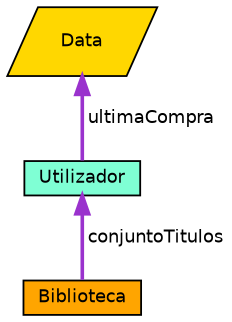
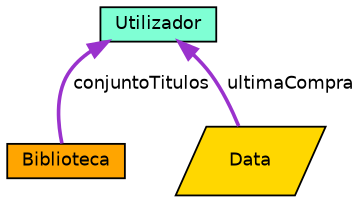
(82, 128) -> (220, 88)
